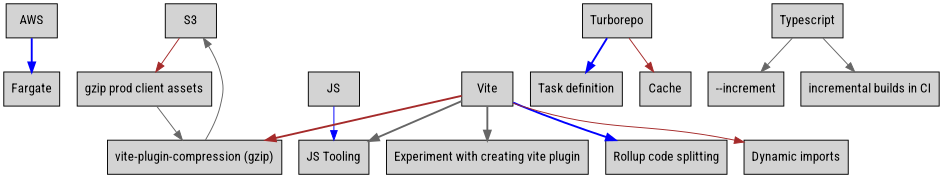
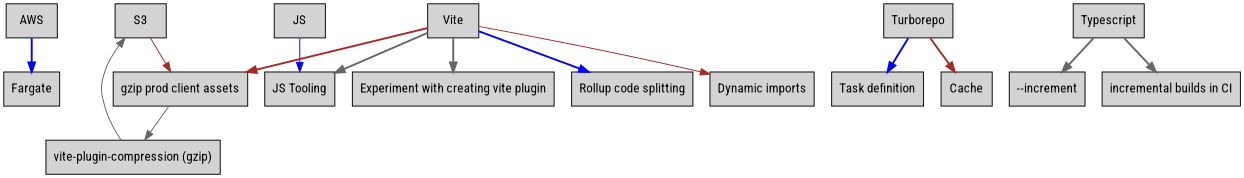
(638, 51) -> (940, 51)
(780, 51) -> (1081, 52)
(836, 51) -> (1137, 51)
(369, 117) -> (342, 49)
